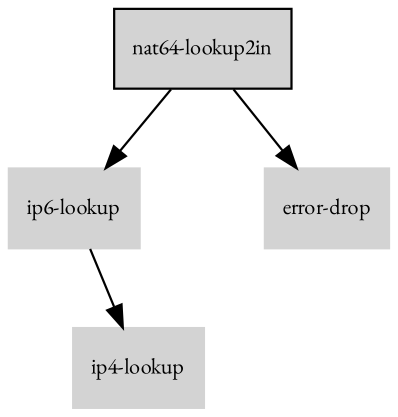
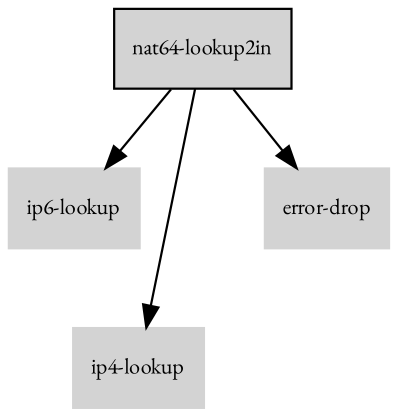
(102, 278) -> (173, 197)
